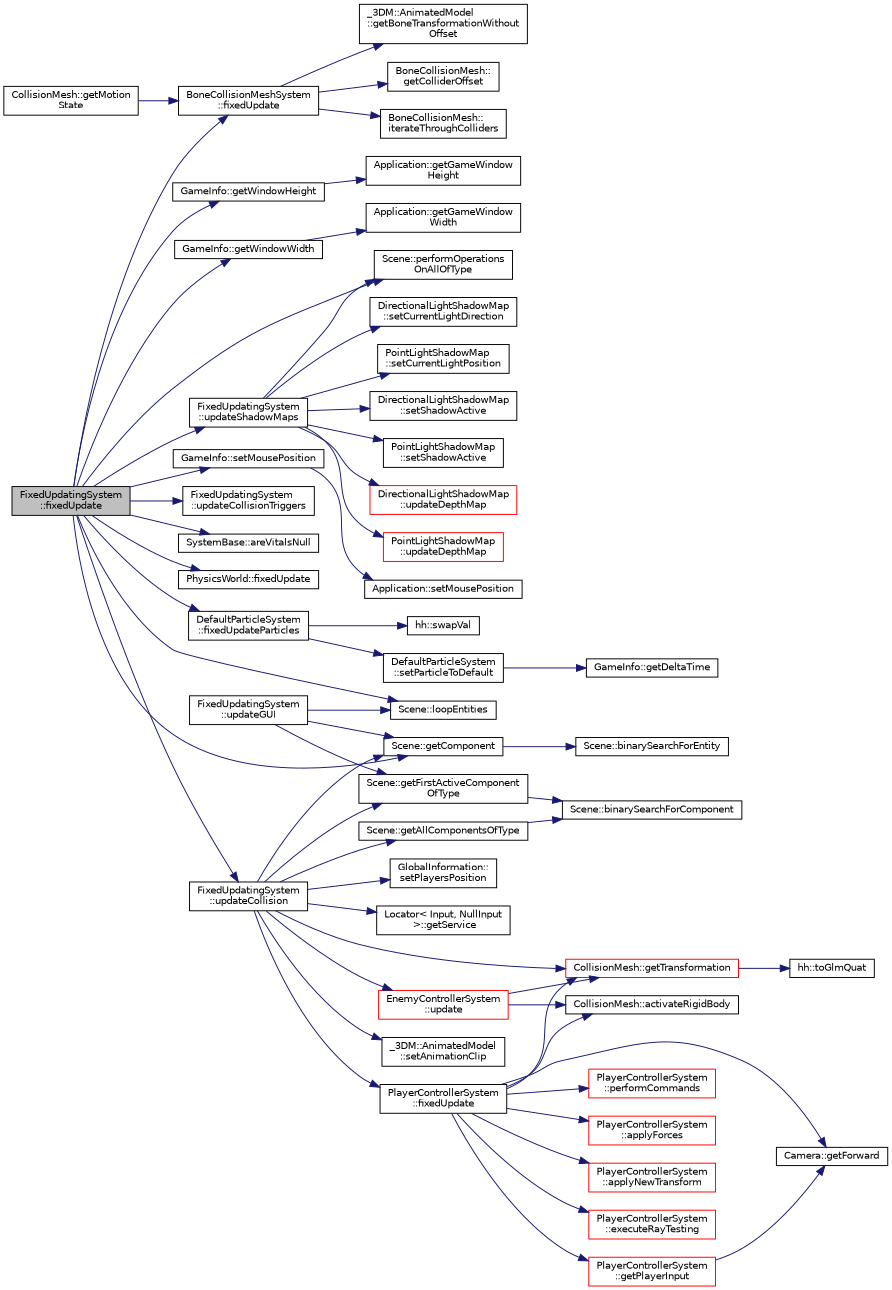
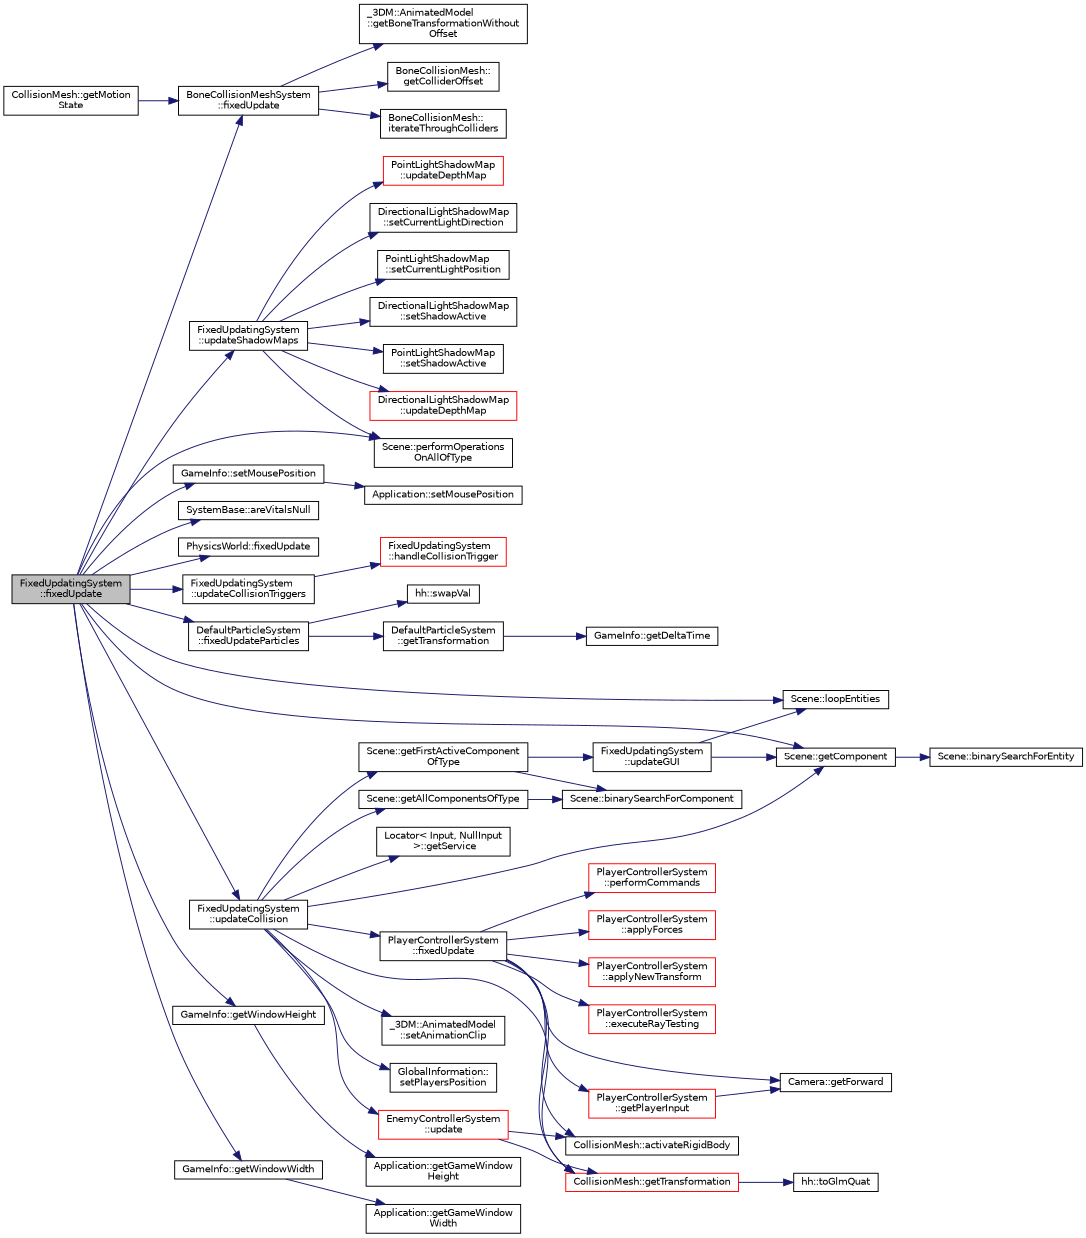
none -> (443, 552)
(443, 668) -> (443, 636)
(325, 750) -> (556, 757)
